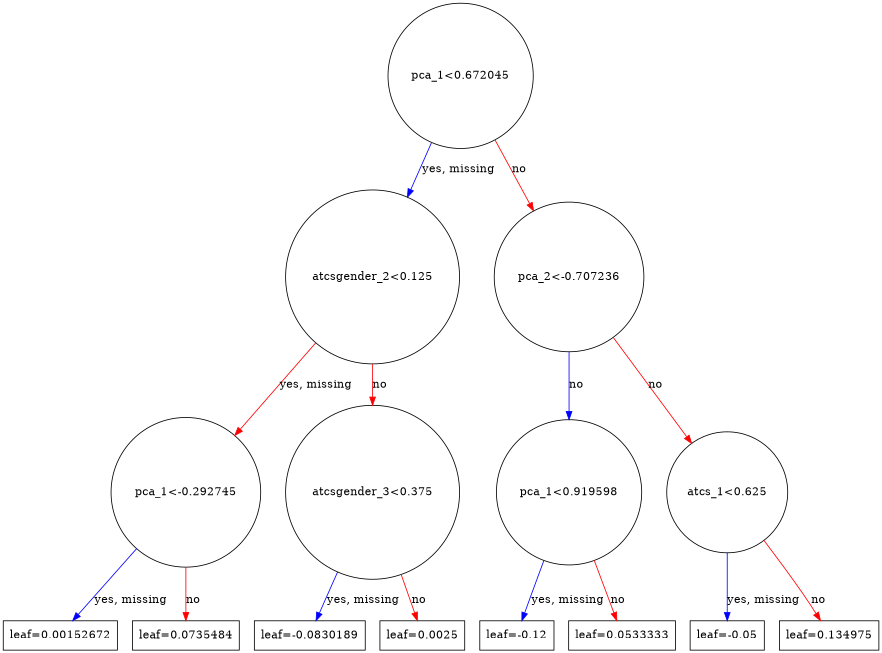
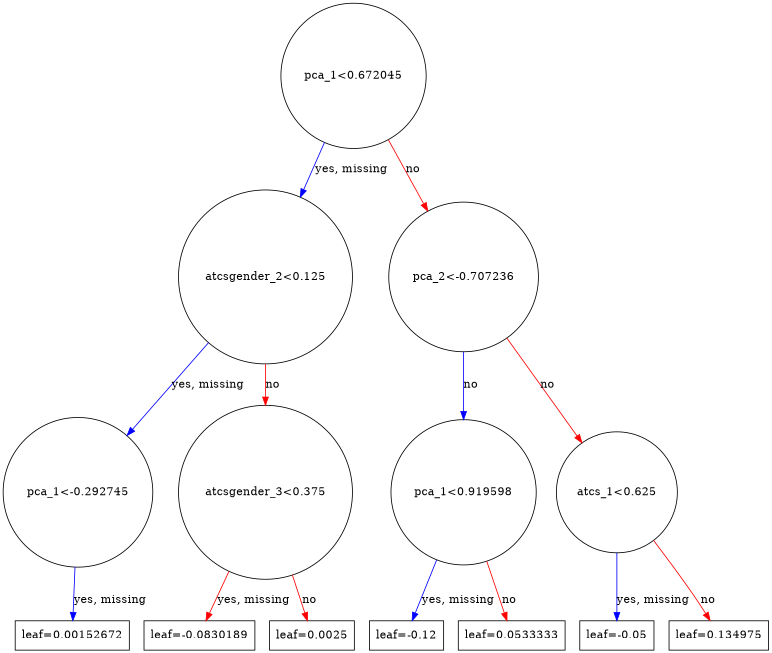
(278, 386) -> (171, 386)
(329, 592) -> (219, 592)
(186, 635) -> none
